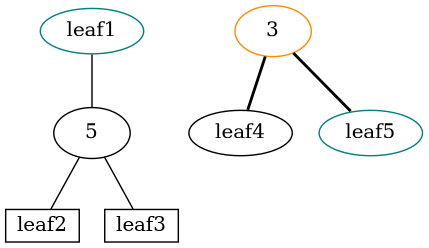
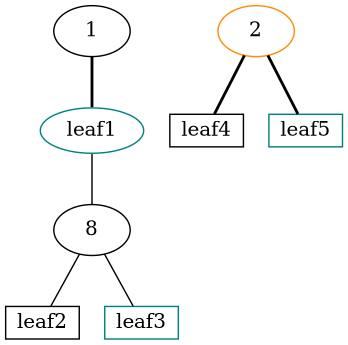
none -> (92, 31)
(273, 31) -> (256, 31)
(92, 133) -> (92, 230)
(241, 133) -> (207, 131)
(371, 133) -> (306, 131)
(142, 226) -> (142, 323)
